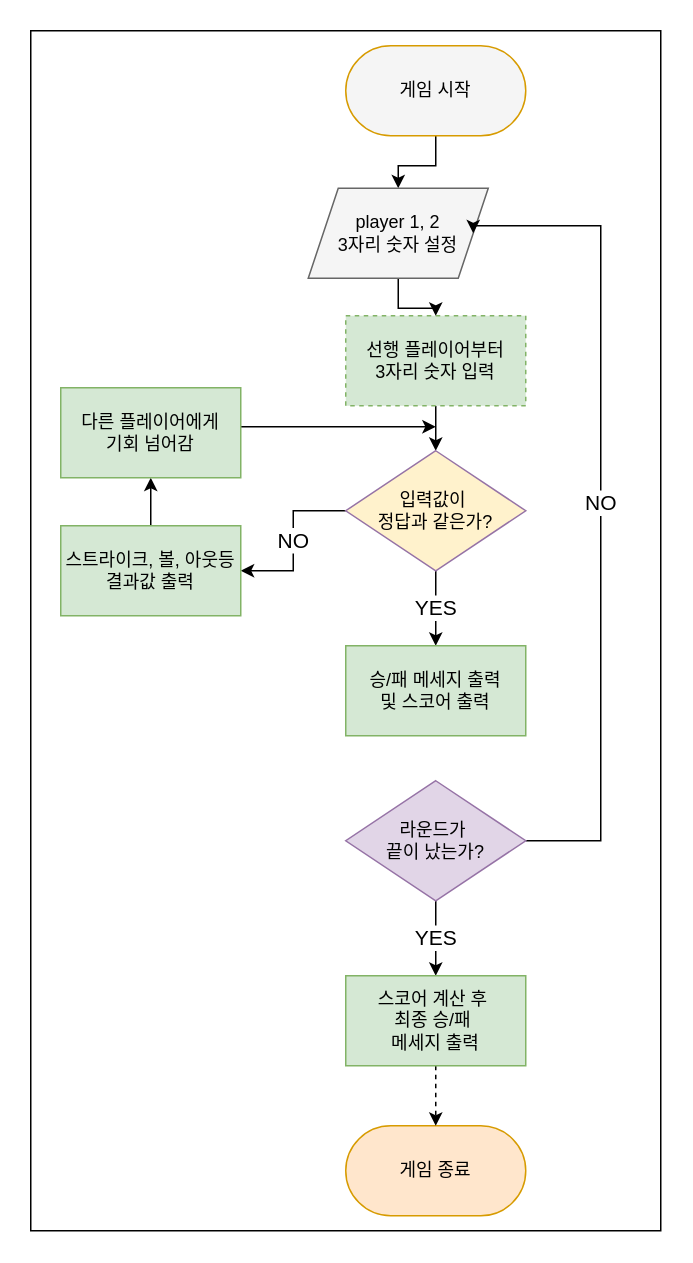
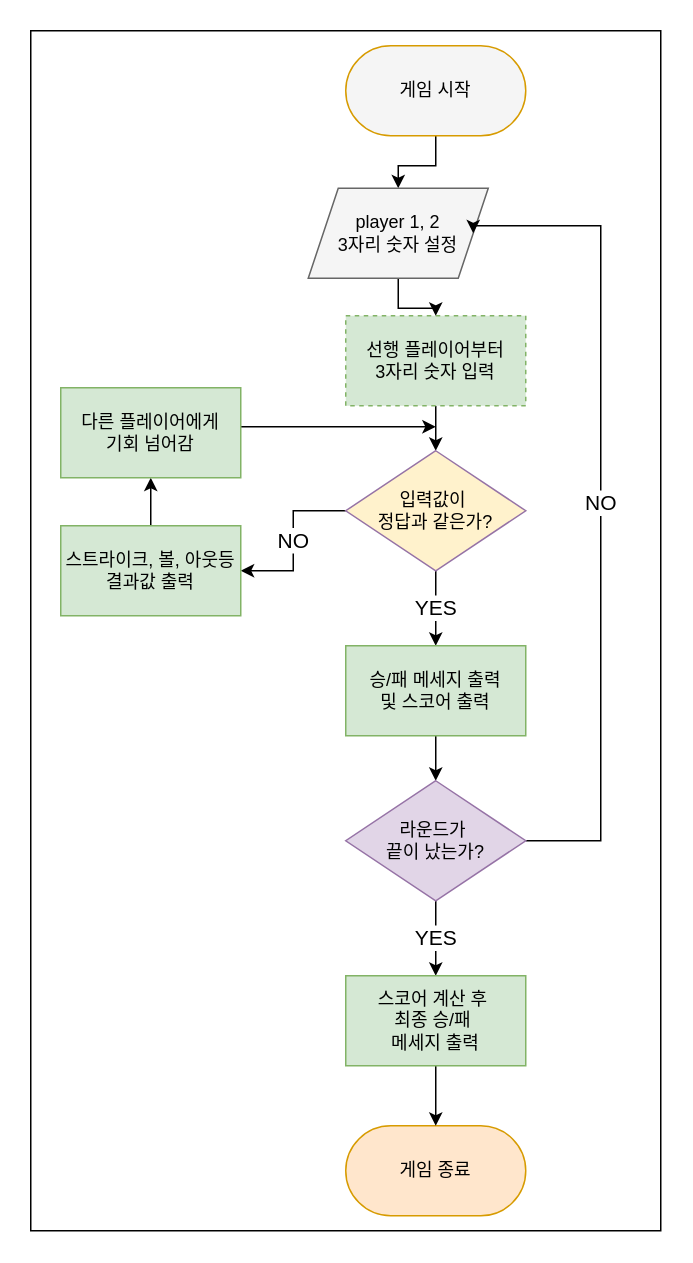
none -> (436, 764)
(436, 1090) -> (436, 1090)
